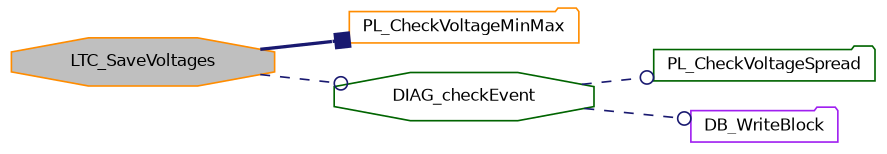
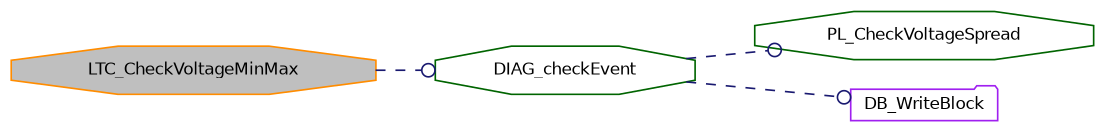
(464, 27) -> none
(143, 62) -> (194, 70)
(764, 65) -> (924, 36)
